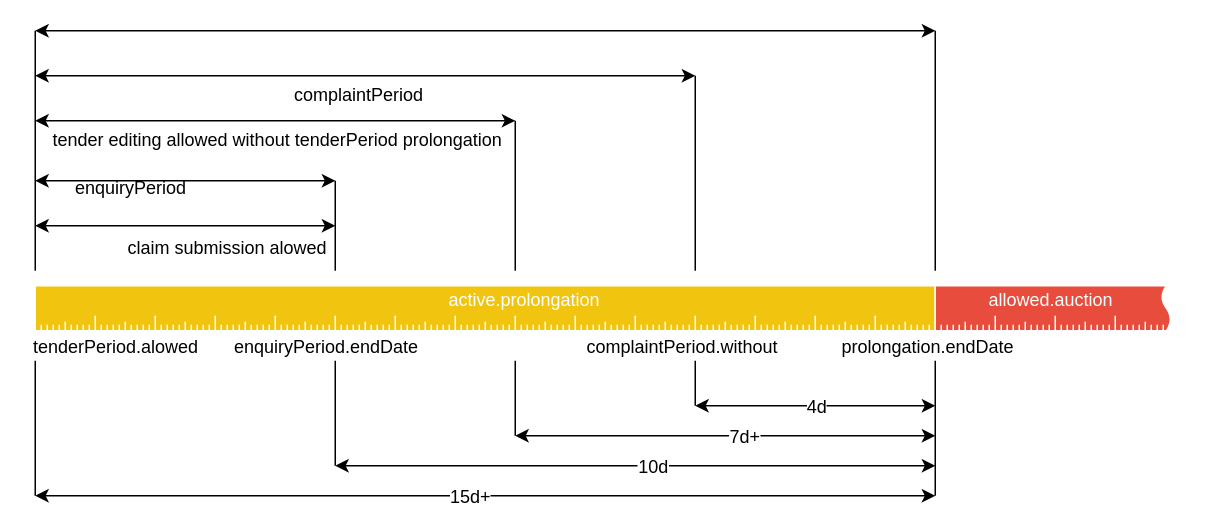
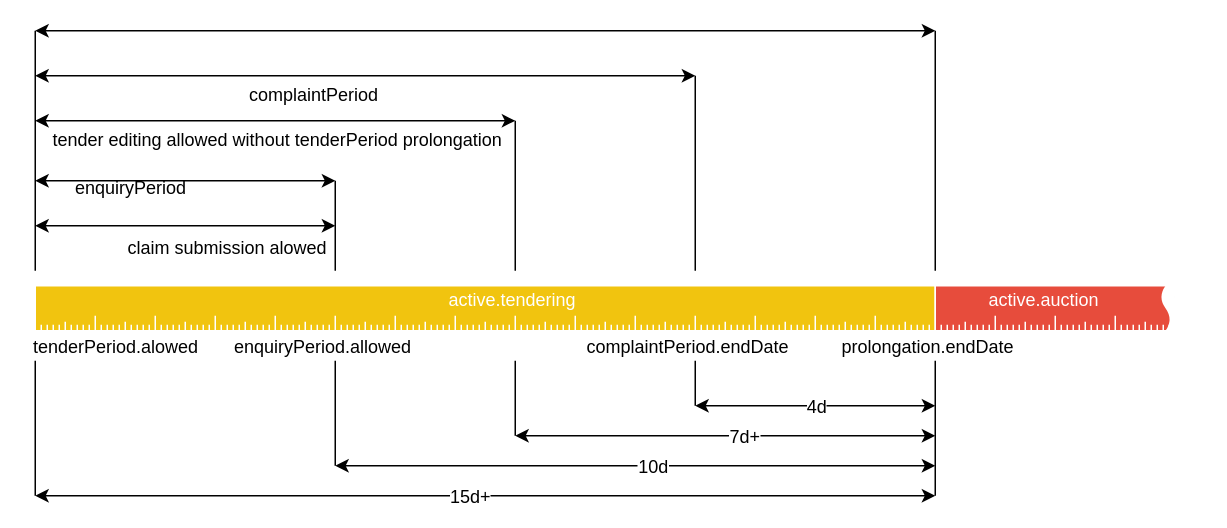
(367, 95) -> (322, 95)
(536, 301) -> (523, 301)
(1055, 301) -> (1053, 301)
(334, 348) -> (329, 348)
(691, 348) -> (694, 348)
